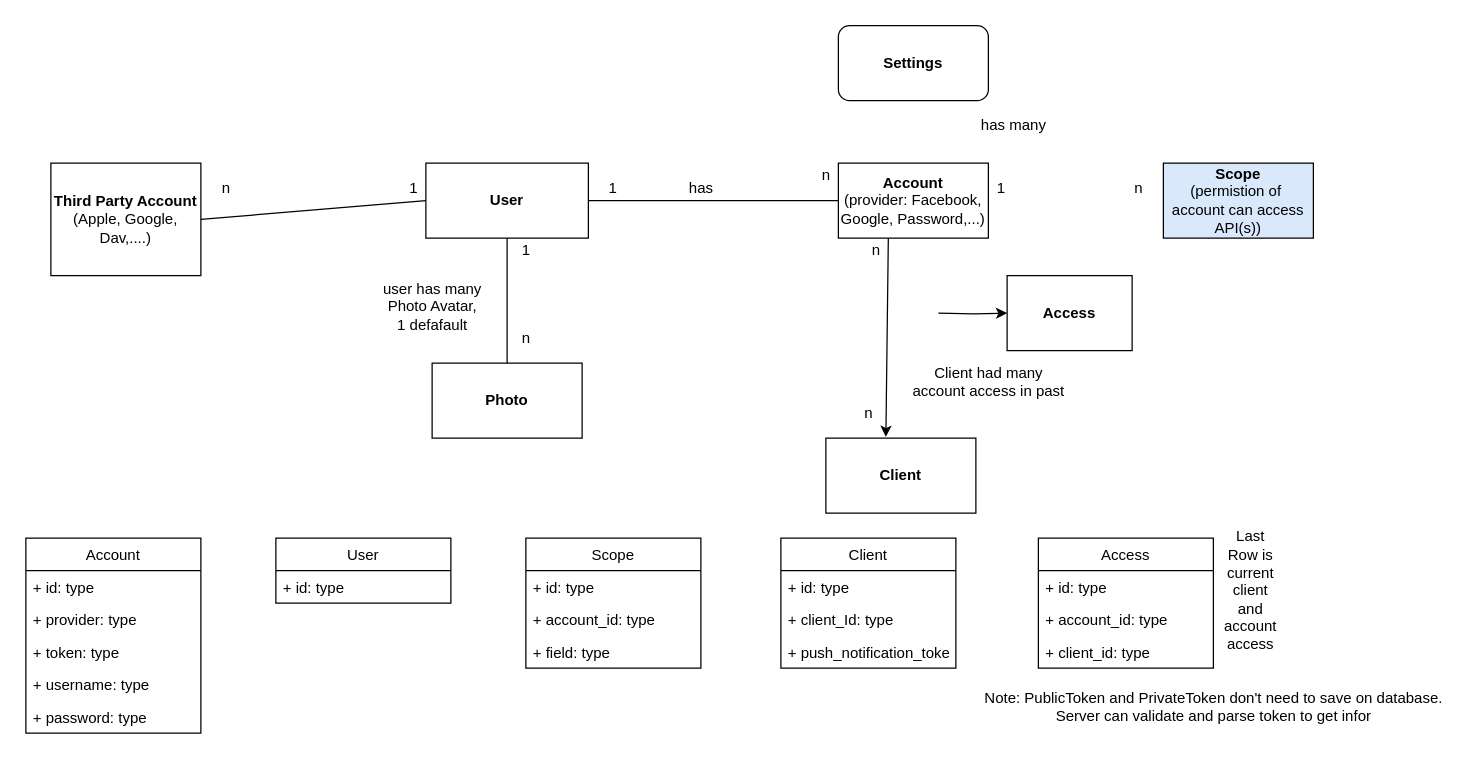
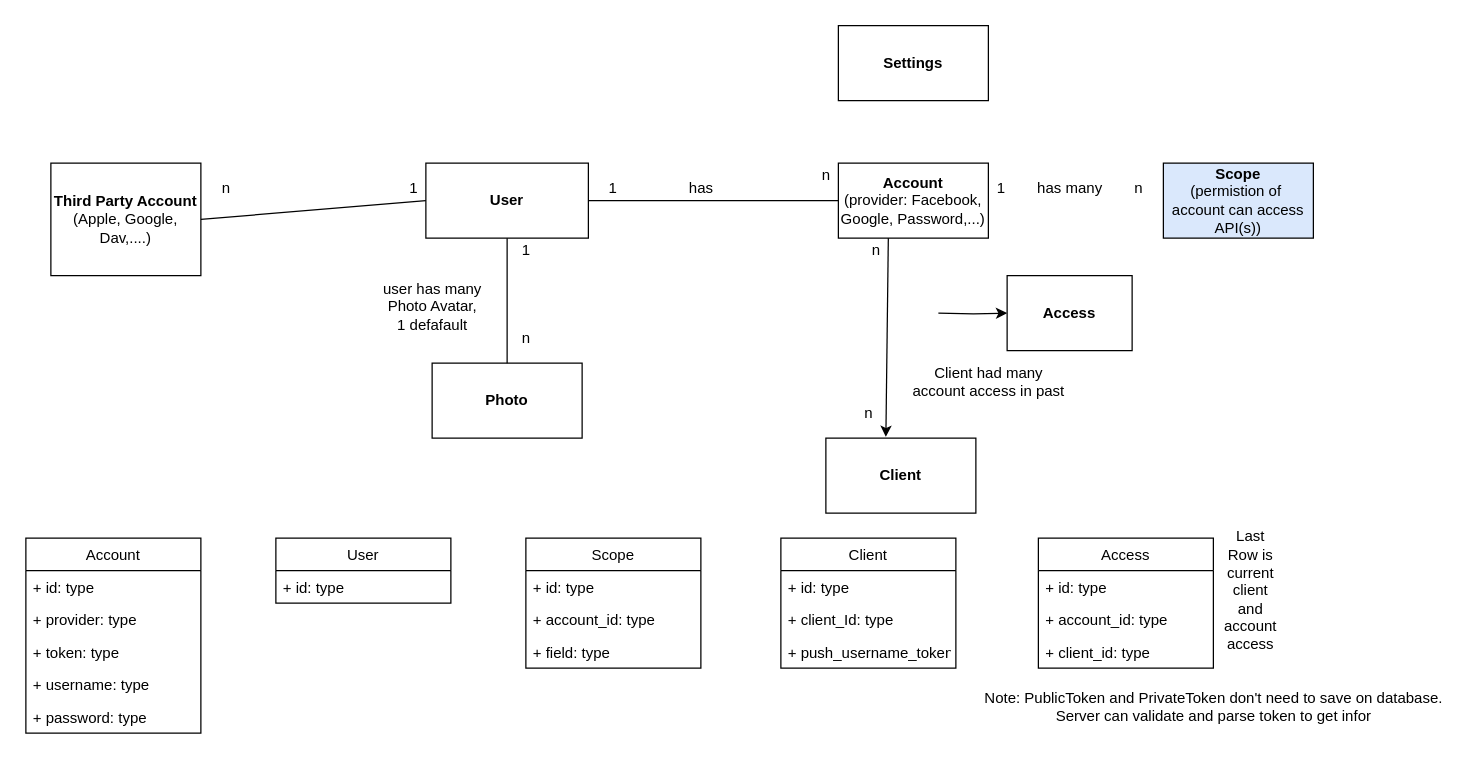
(913, 63) -> (913, 63)
(1013, 126) -> (1069, 188)
(906, 653) -> (895, 653)
